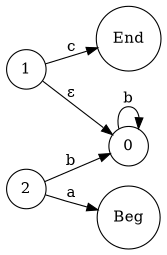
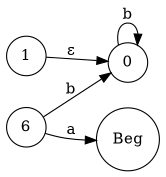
(129, 39) -> none
(26, 189) -> (26, 127)
